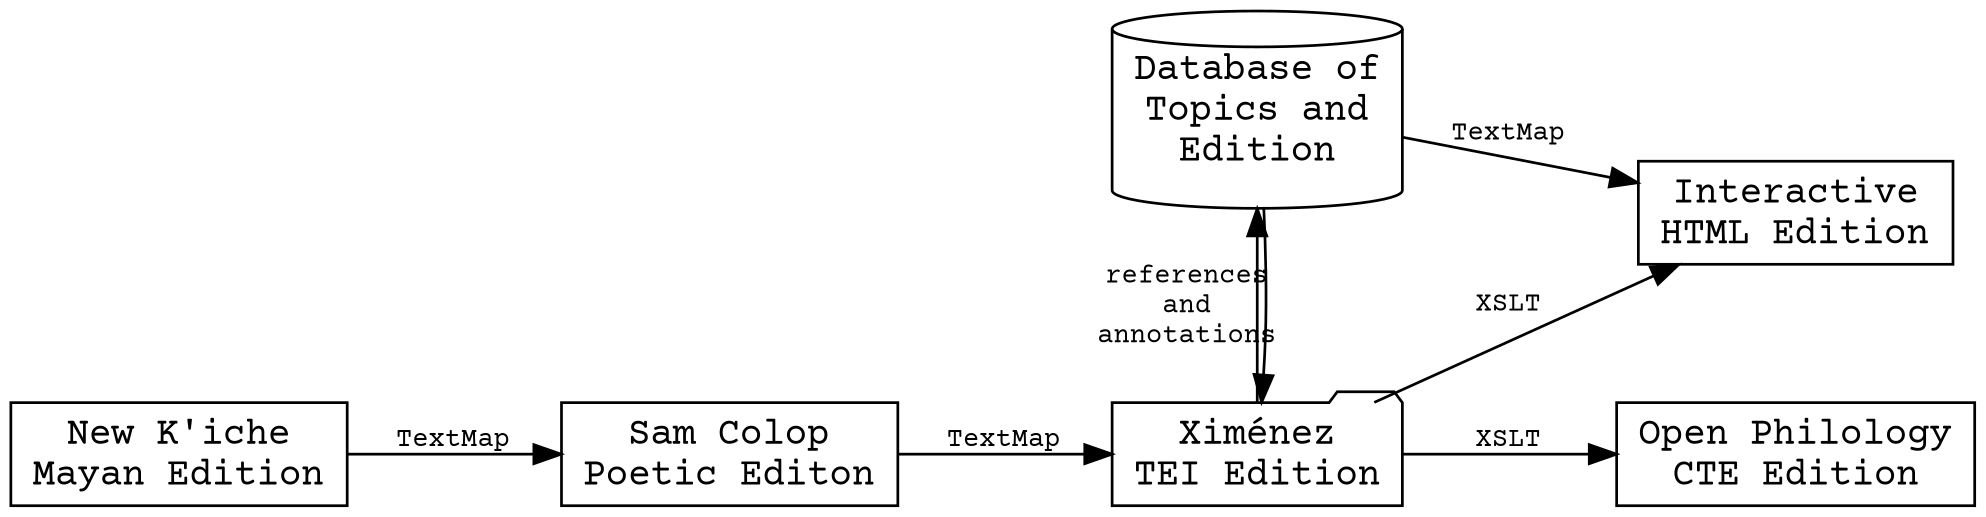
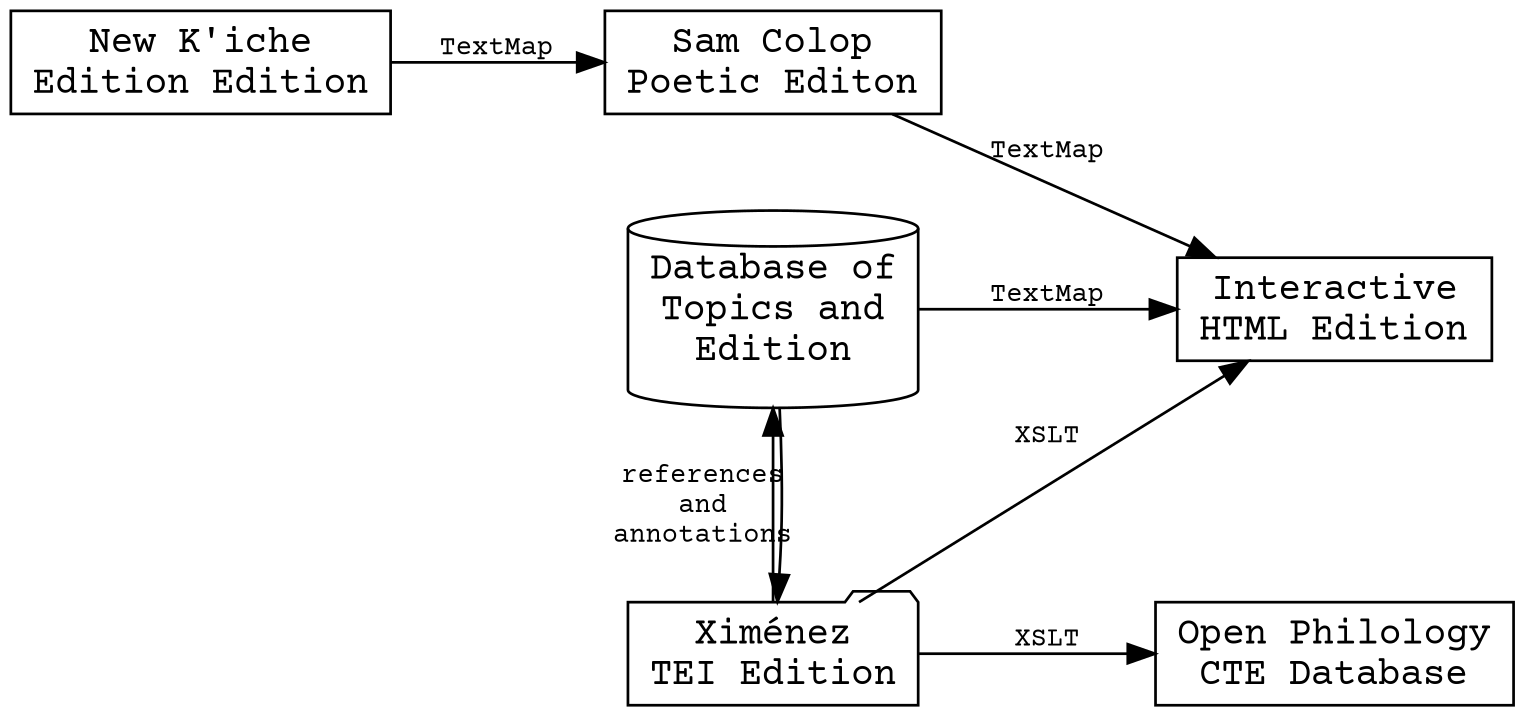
(991, 454) -> (1041, 180)
(179, 473) -> (201, 81)
(1796, 473) -> (1335, 673)
